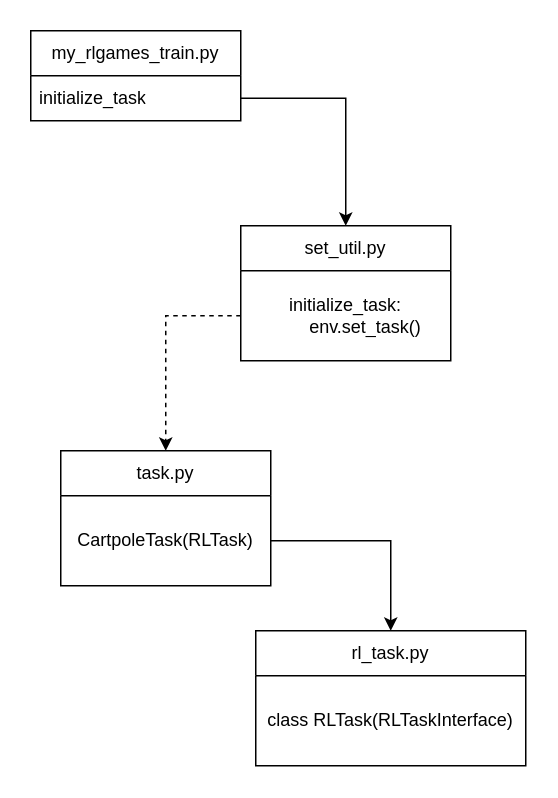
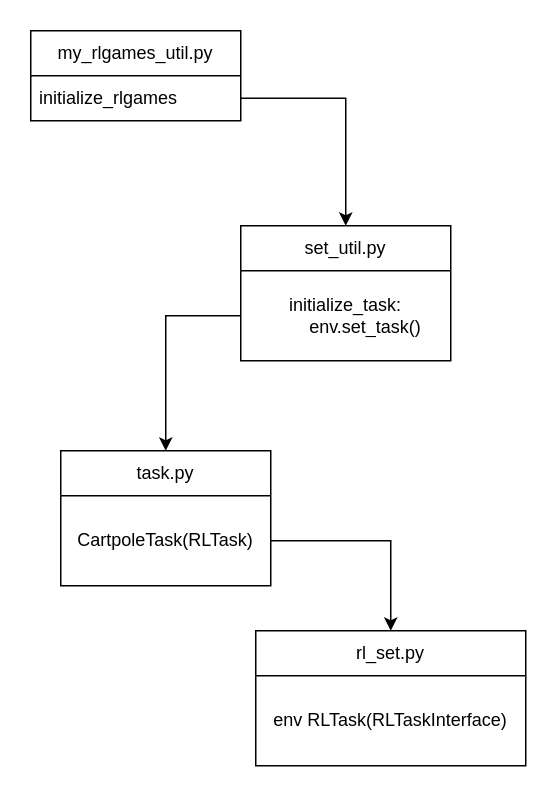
(136, 53) -> (136, 53)
(104, 98) -> (116, 98)
(166, 342) -> (166, 342)
(391, 653) -> (391, 653)
(391, 721) -> (391, 721)
